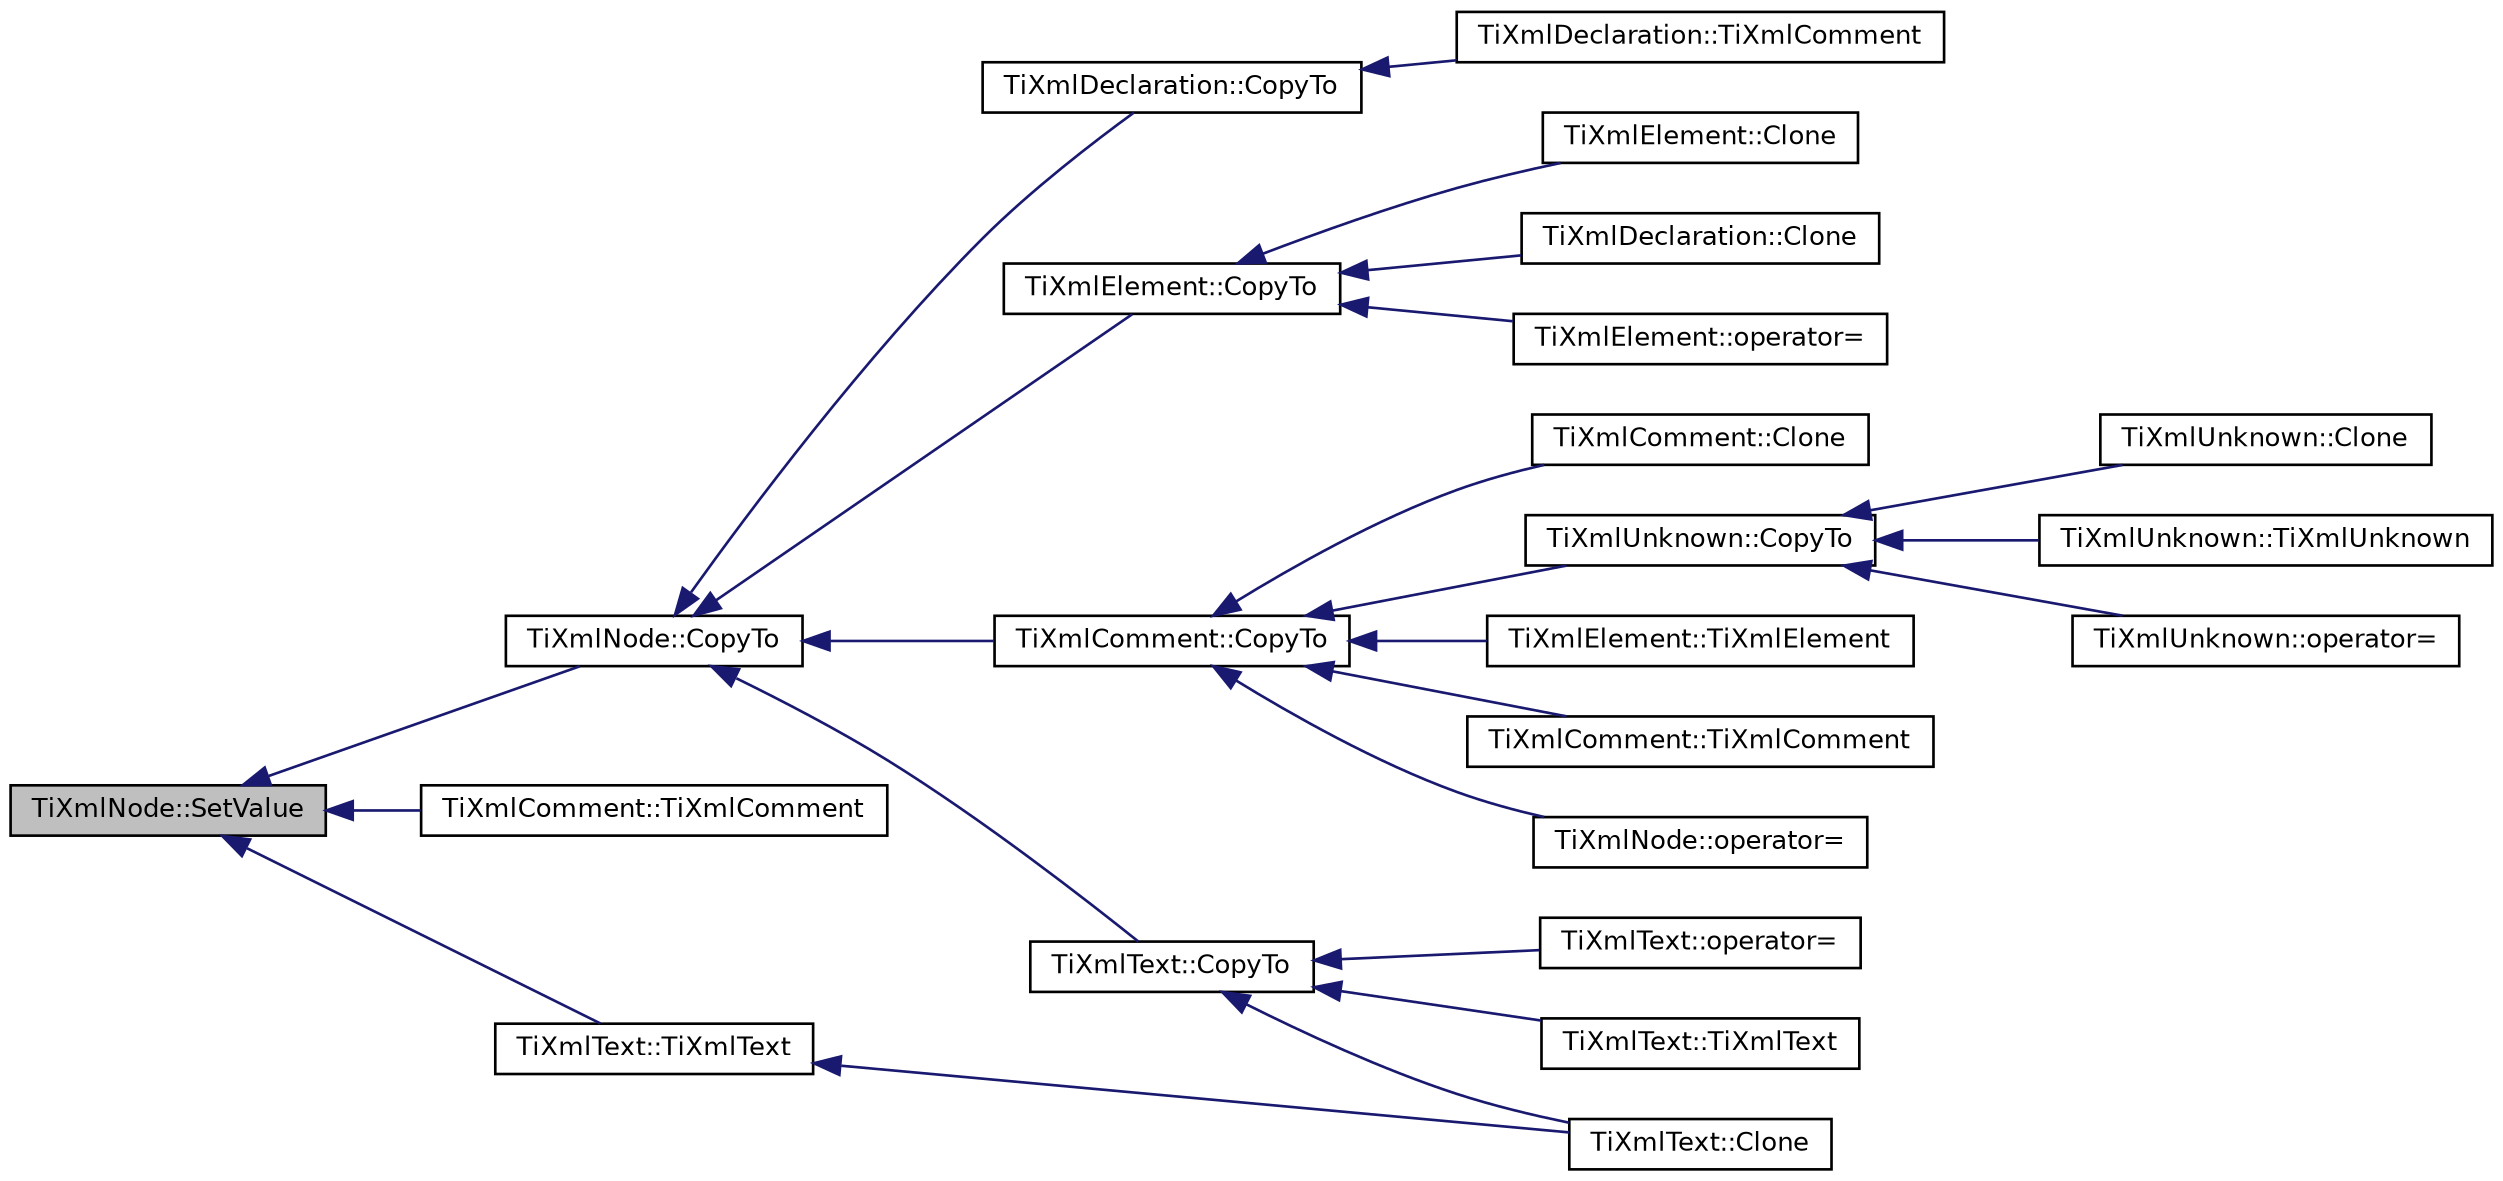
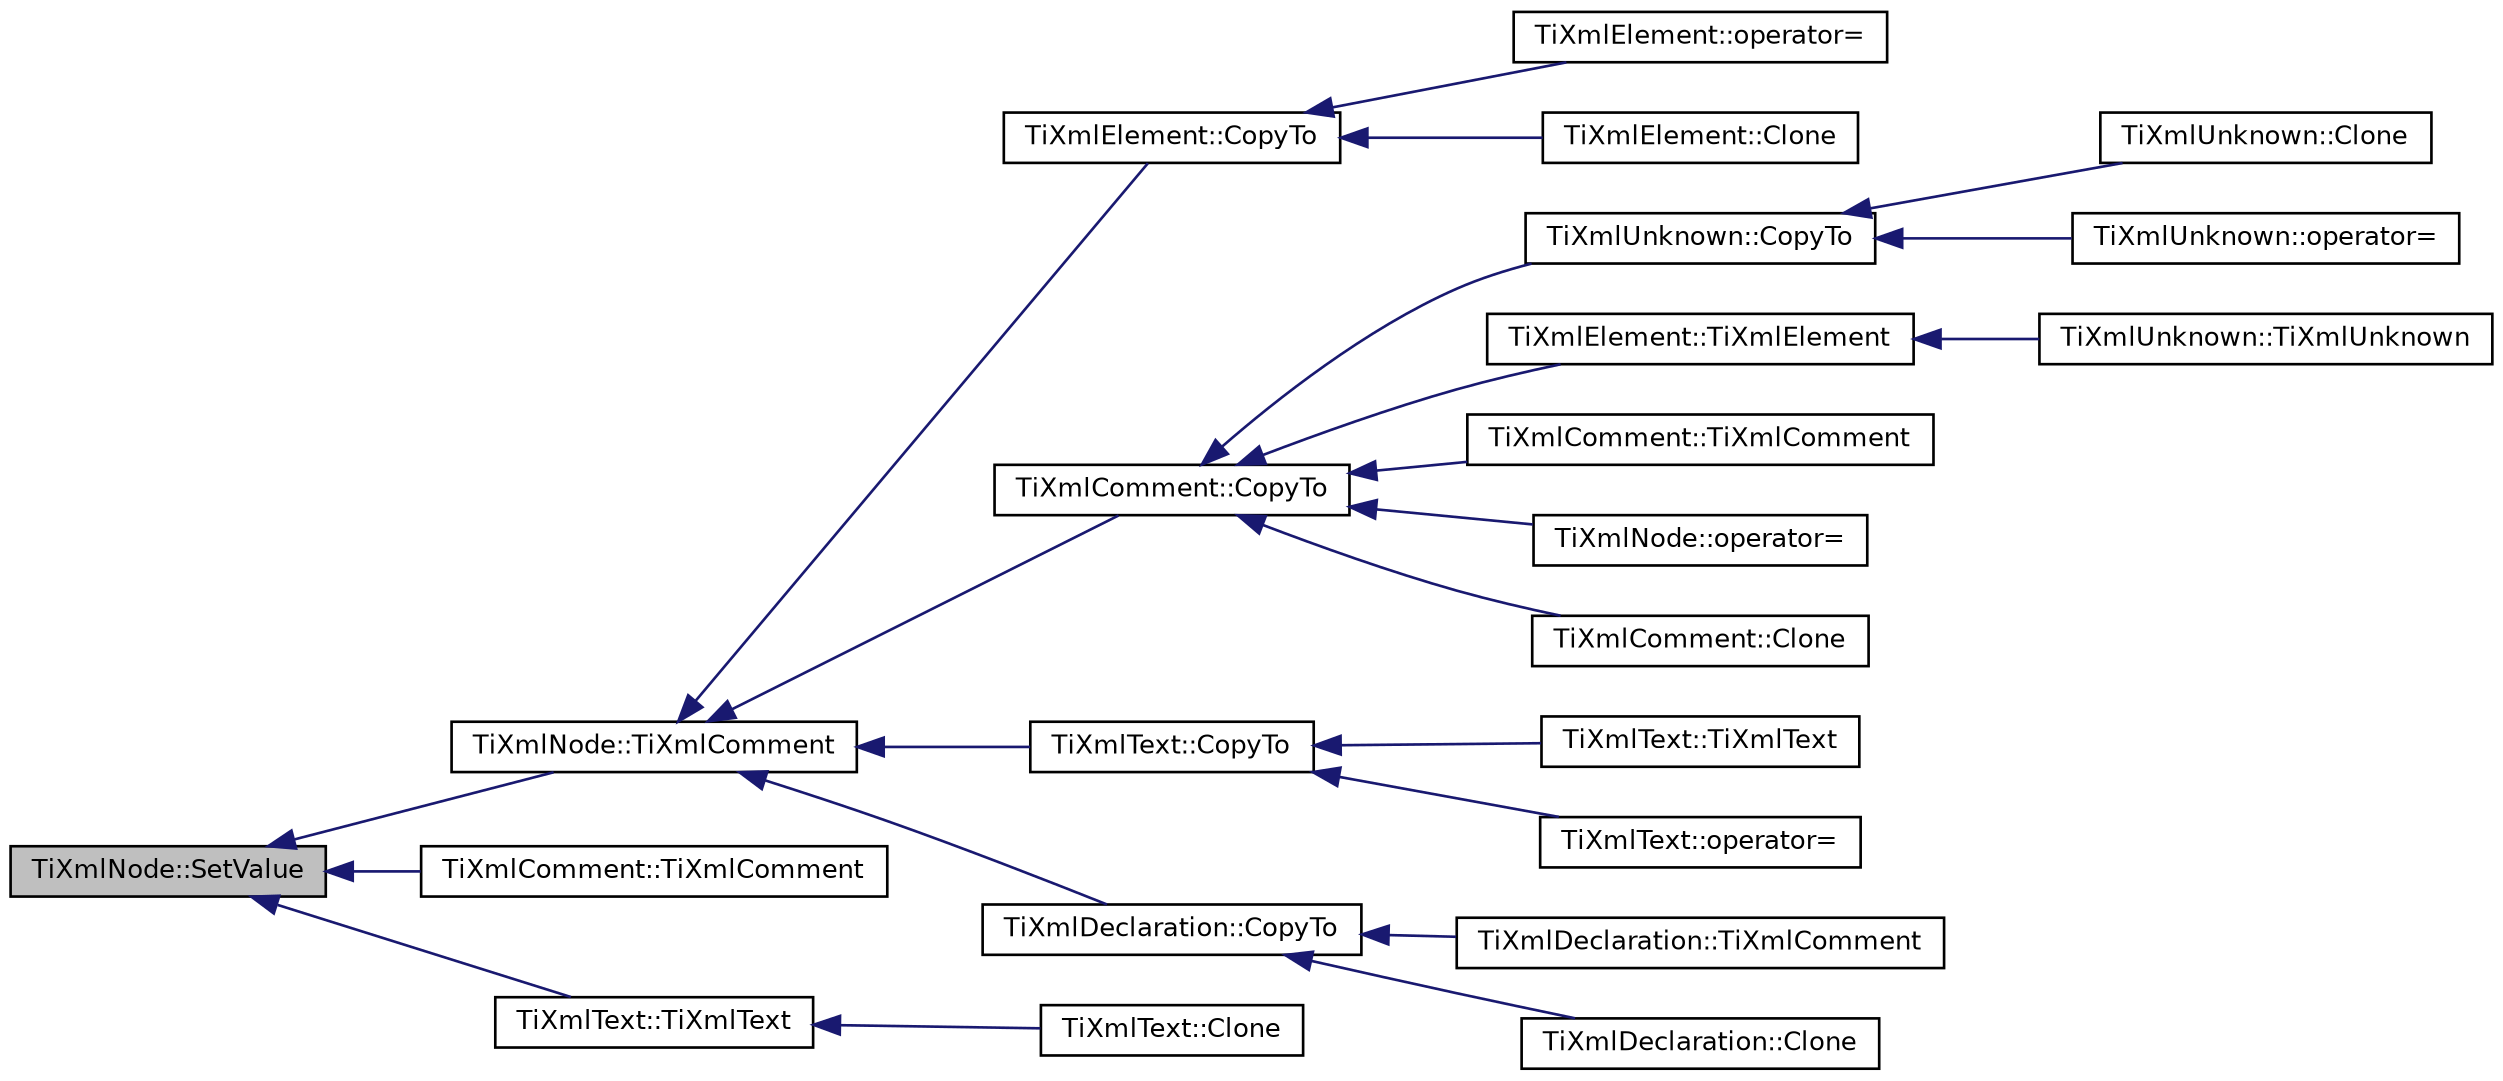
(1444, 263) -> (1443, 990)
(1971, 540) -> (1990, 339)
(654, 641) -> (654, 747)
(1403, 1075) -> none
